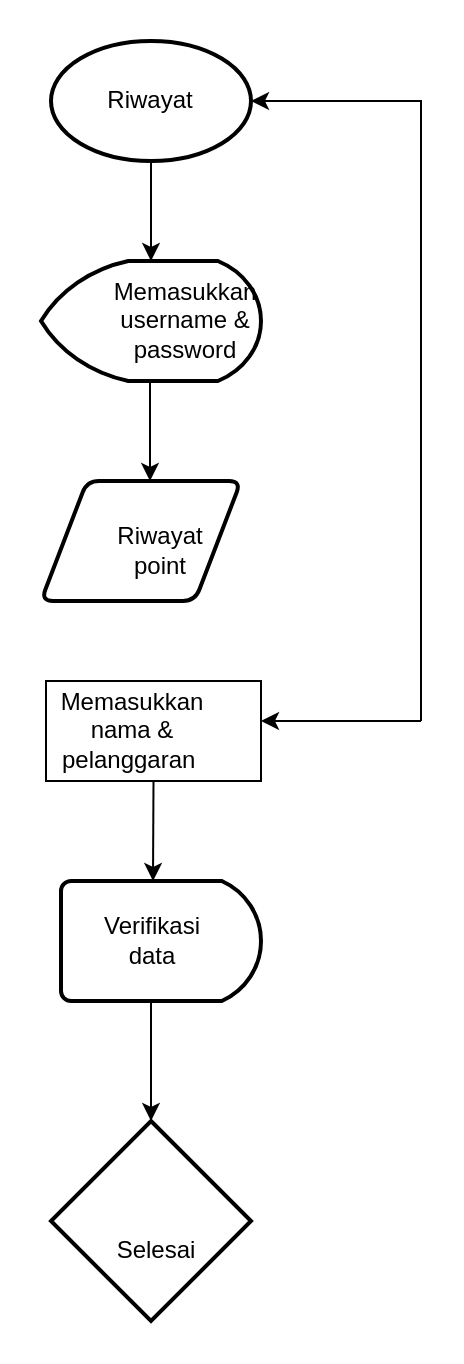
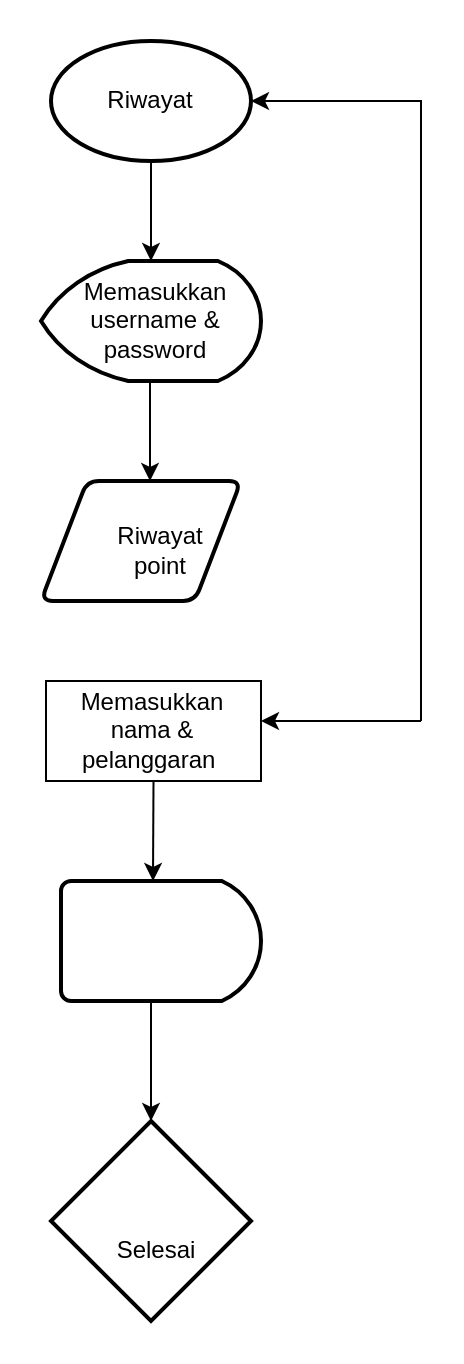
(186, 321) -> (156, 321)
(134, 731) -> (154, 731)
(154, 941) -> none
